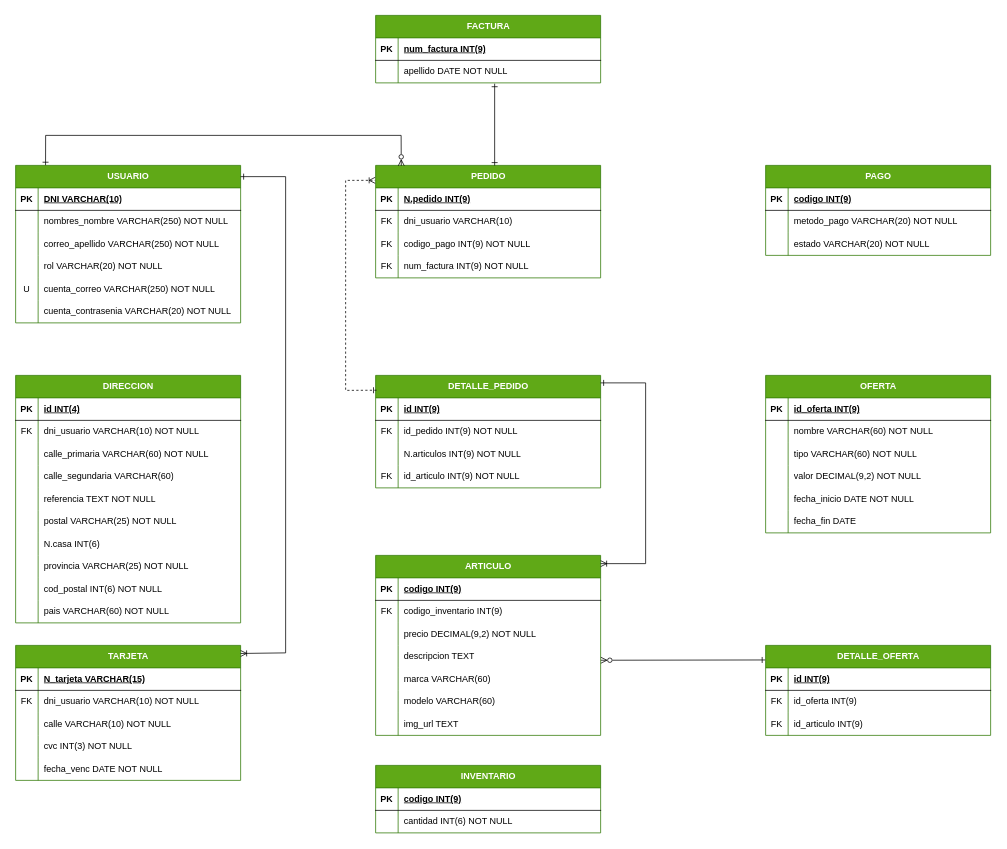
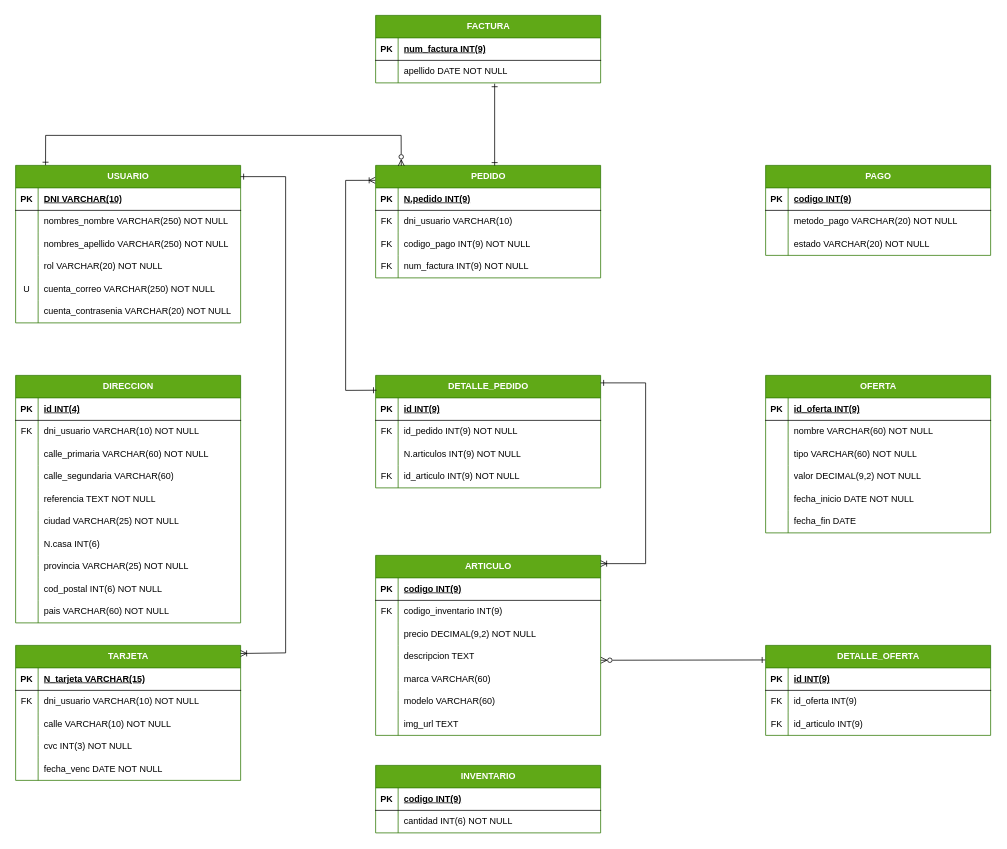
(130, 244) -> (133, 244)
(345, 285) -> (345, 285)
(107, 522) -> (107, 522)
